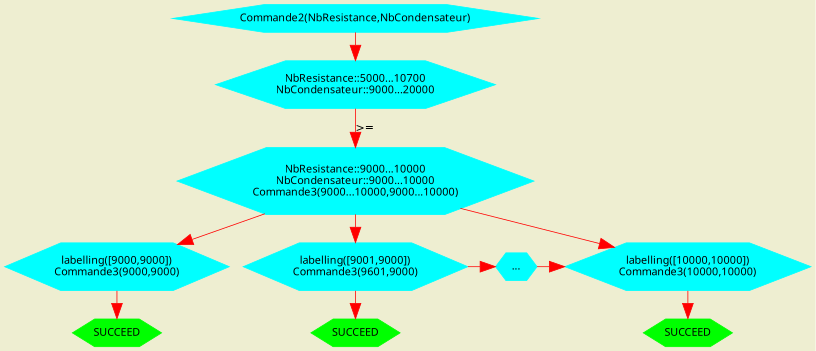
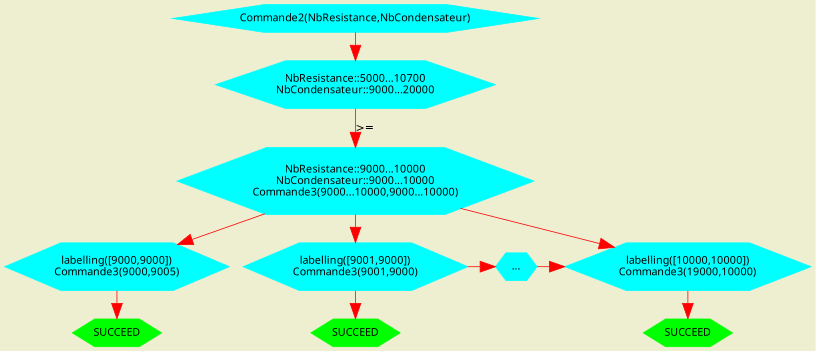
(117, 267) -> (117, 267)
(355, 267) -> (355, 267)
(688, 267) -> (688, 267)
